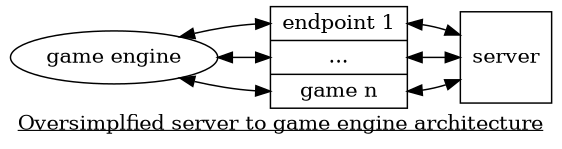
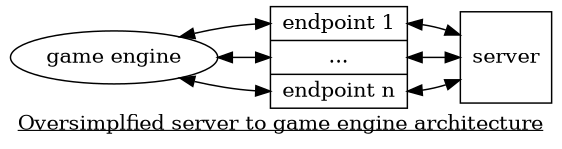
(339, 91) -> (339, 91)
